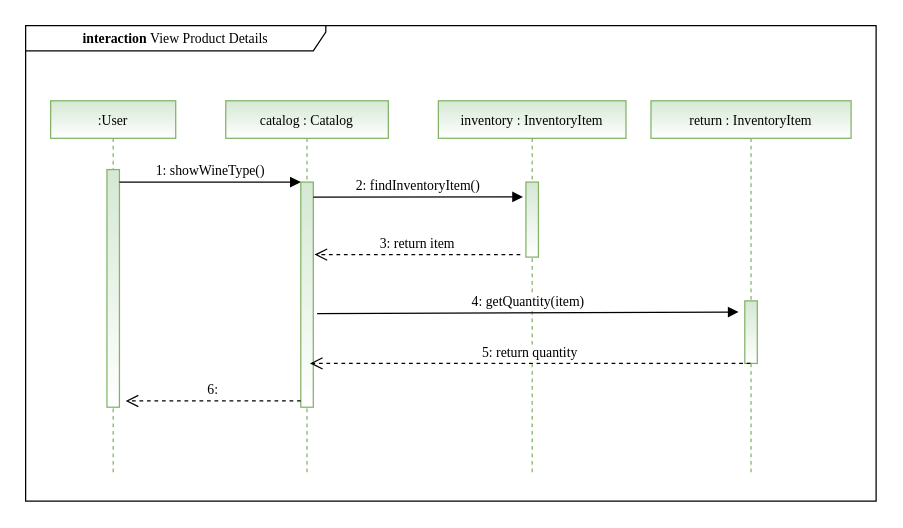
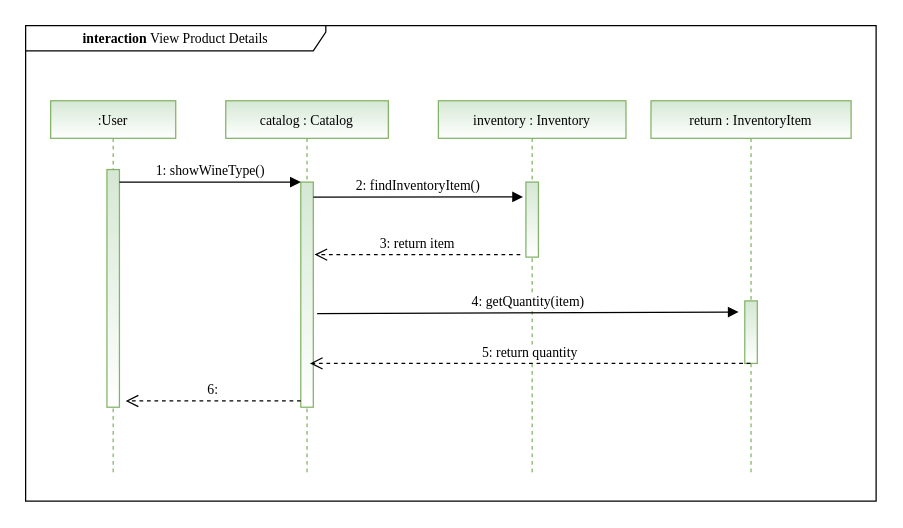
(531, 120) -> (531, 120)
